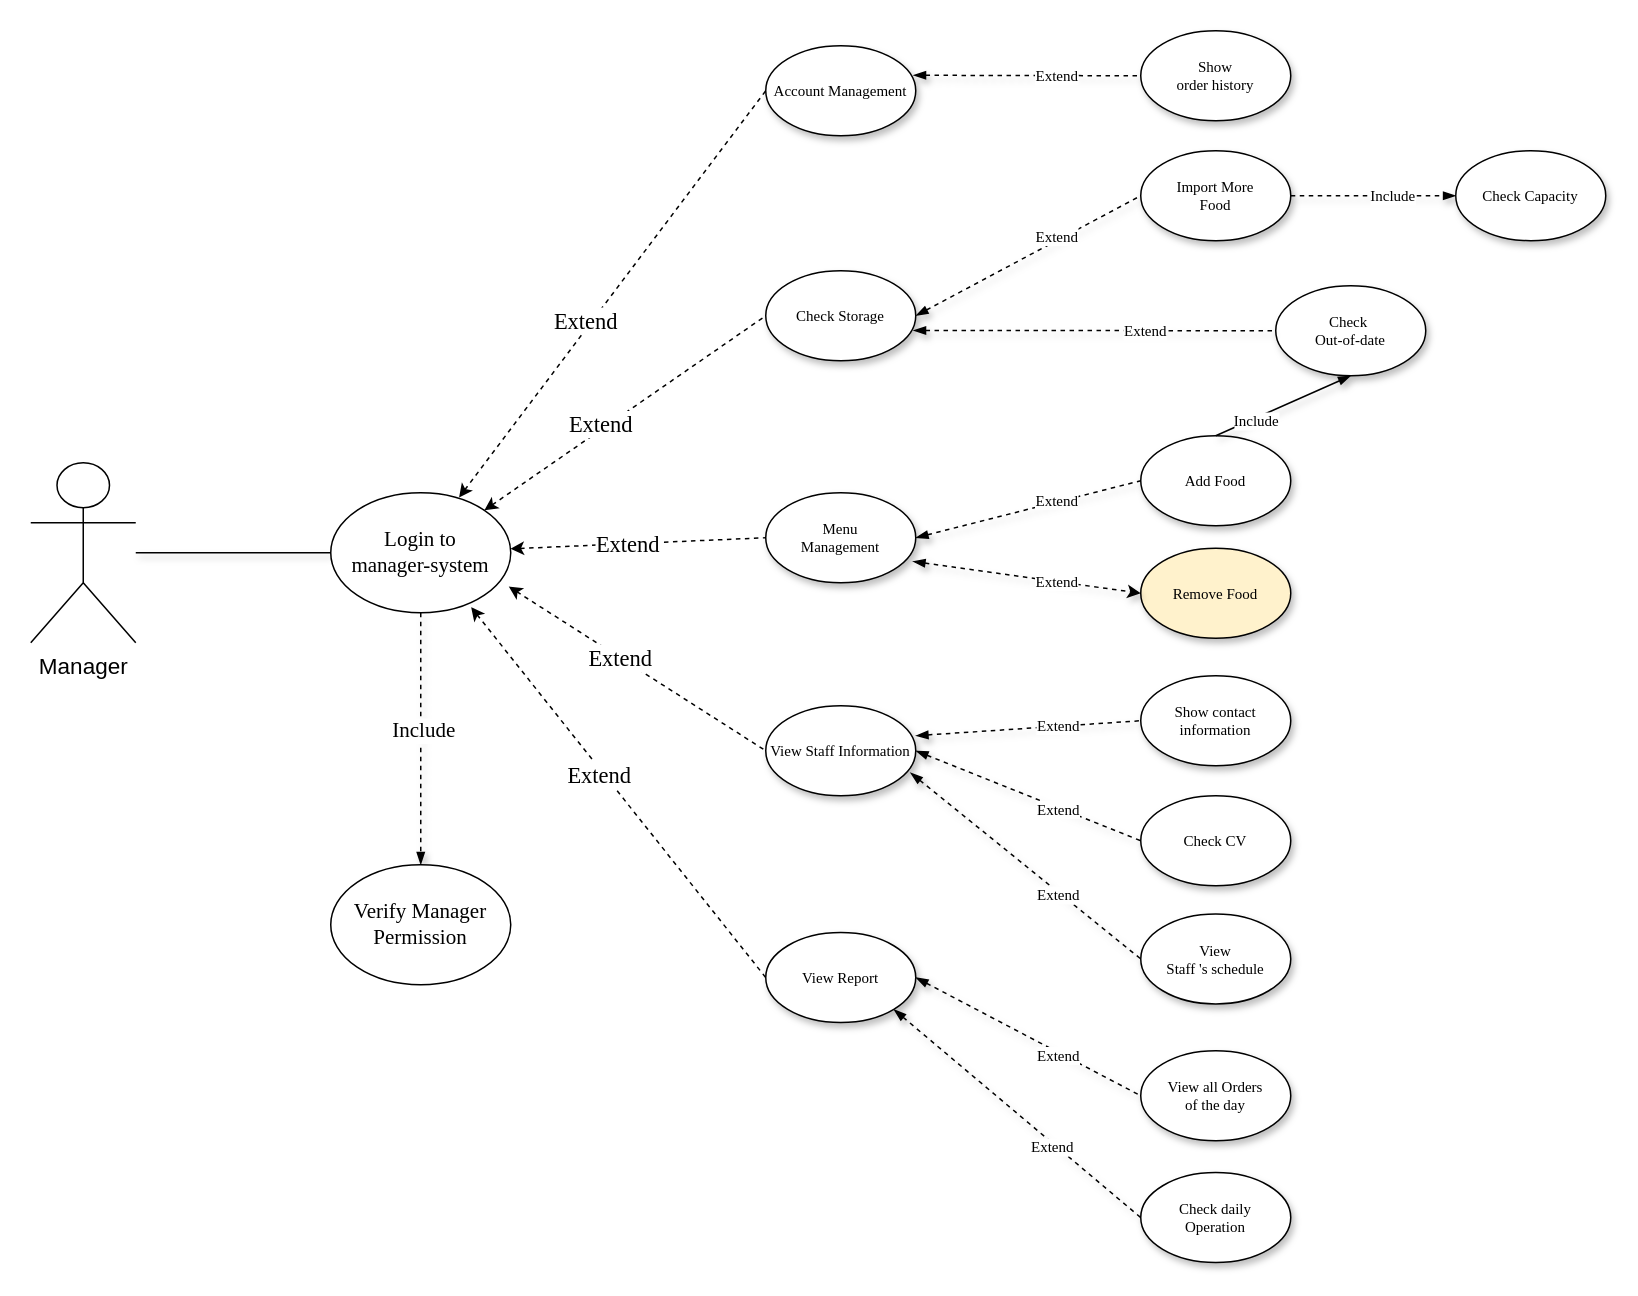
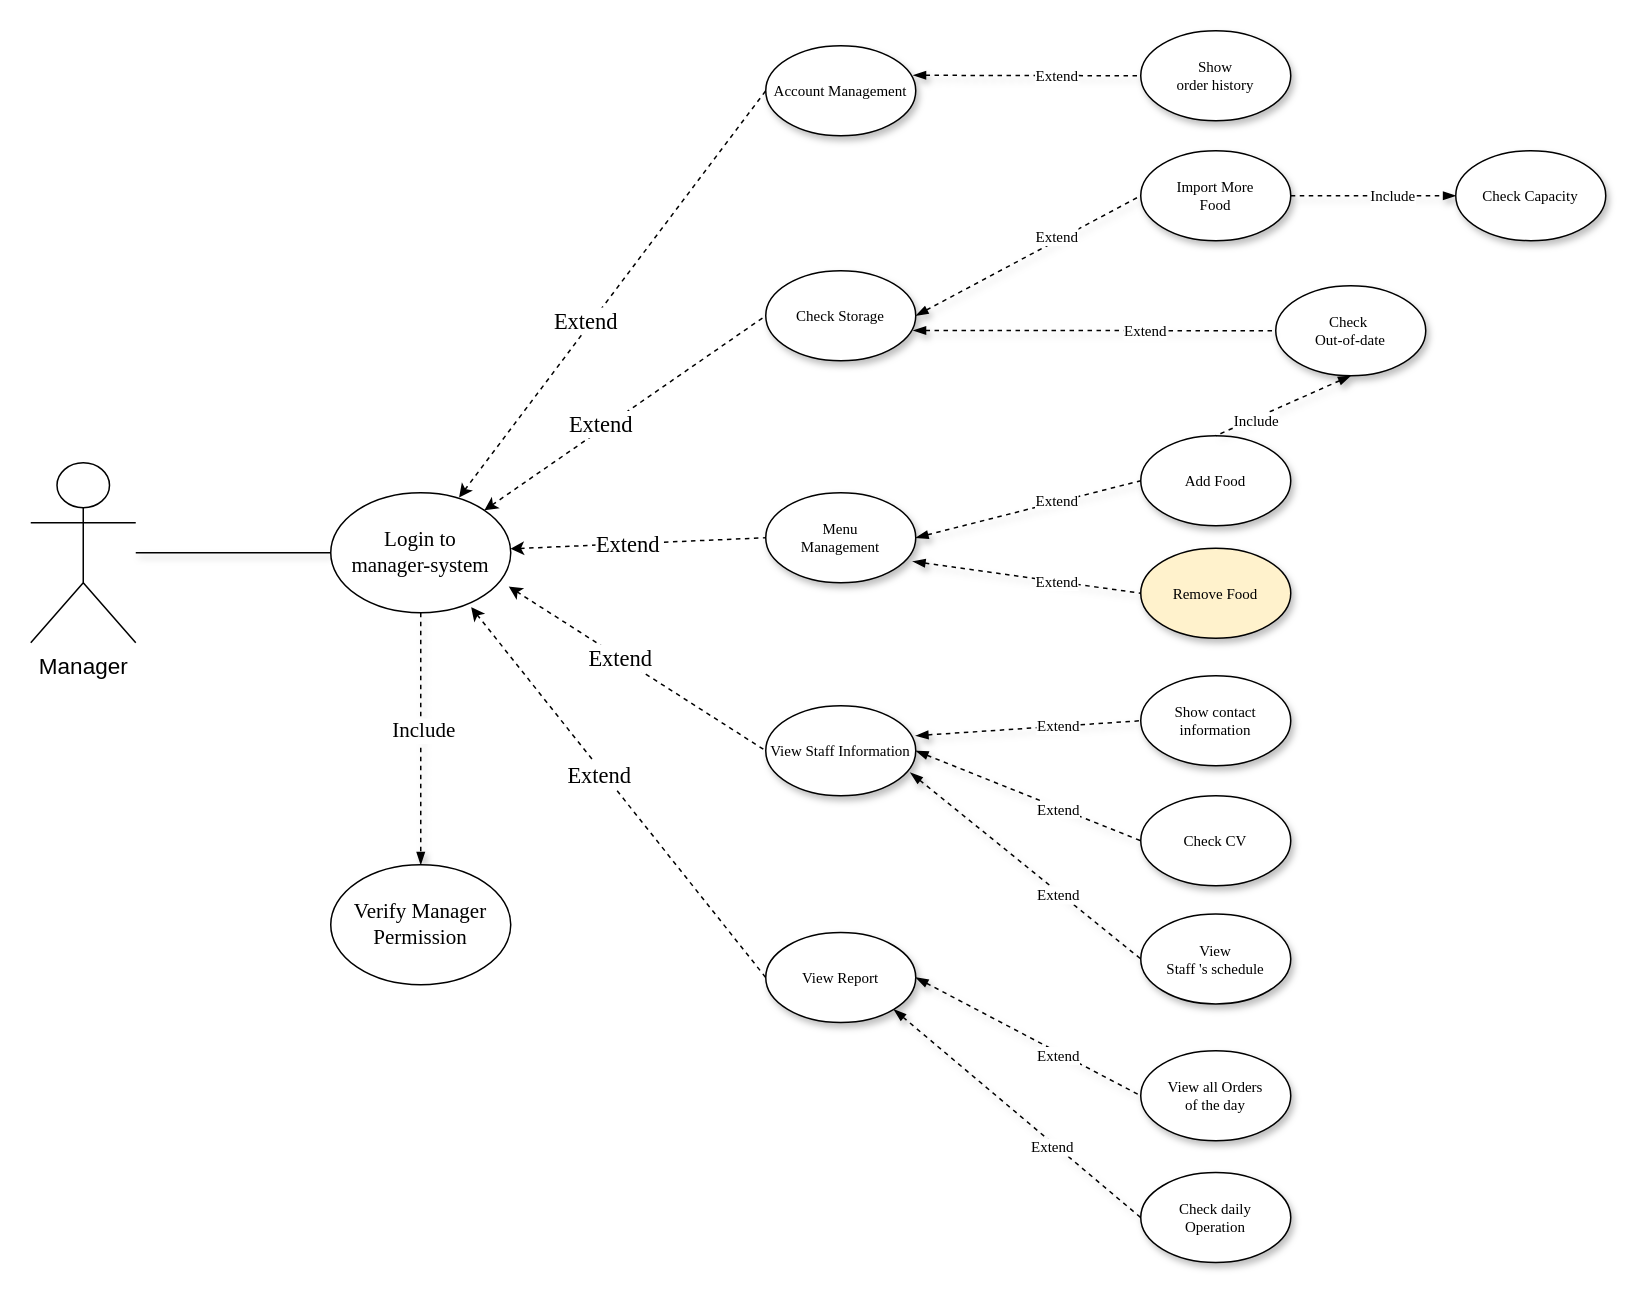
(1301, 398) -> (1301, 398)
(1129, 592) -> (1133, 592)
